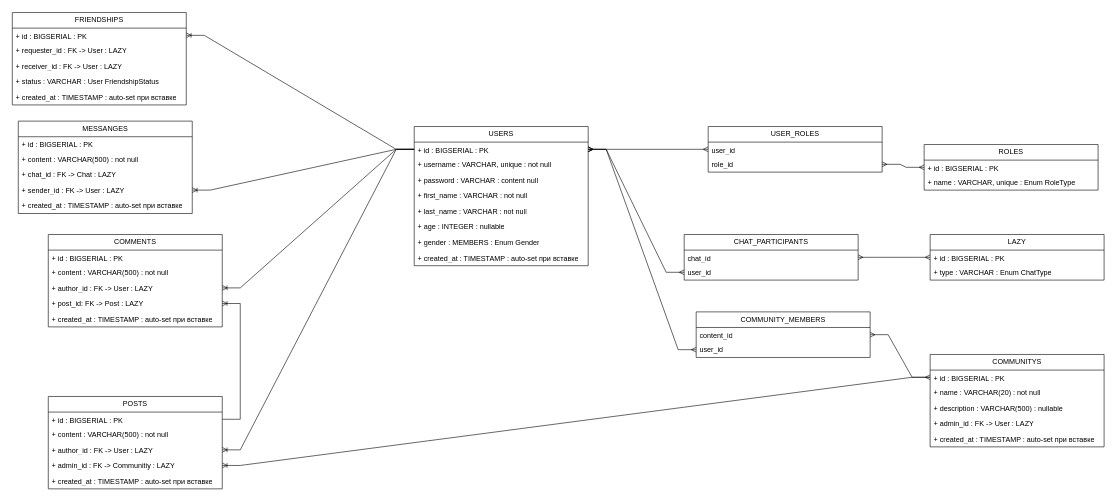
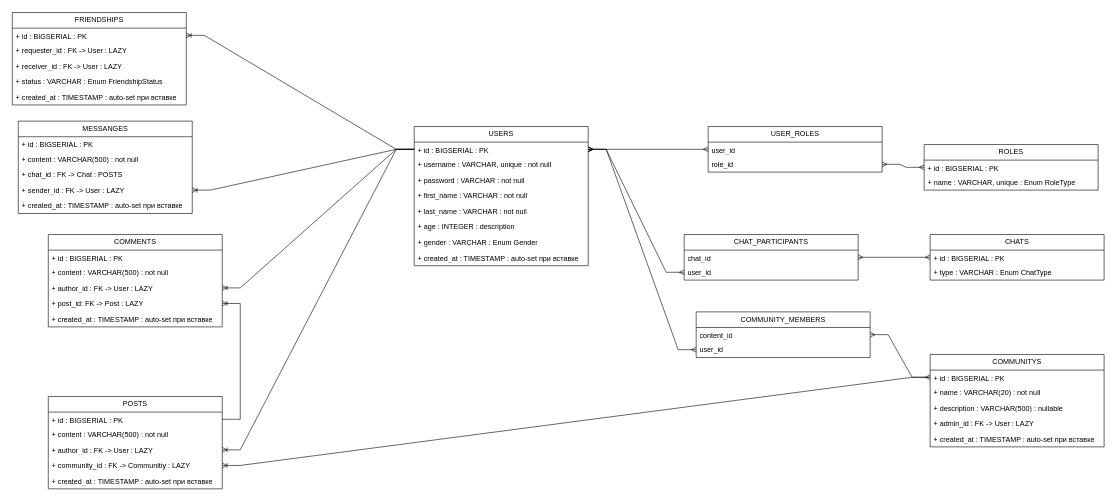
(91, 82) -> (91, 82)
(71, 175) -> (73, 175)
(479, 180) -> (471, 180)
(461, 227) -> (468, 227)
(1017, 242) -> (1017, 242)
(475, 243) -> (475, 243)
(112, 466) -> (120, 466)
